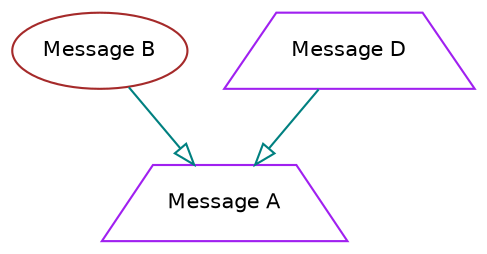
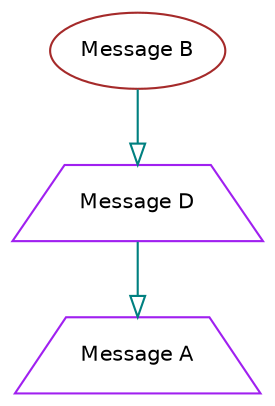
(155, 118) -> (138, 117)
